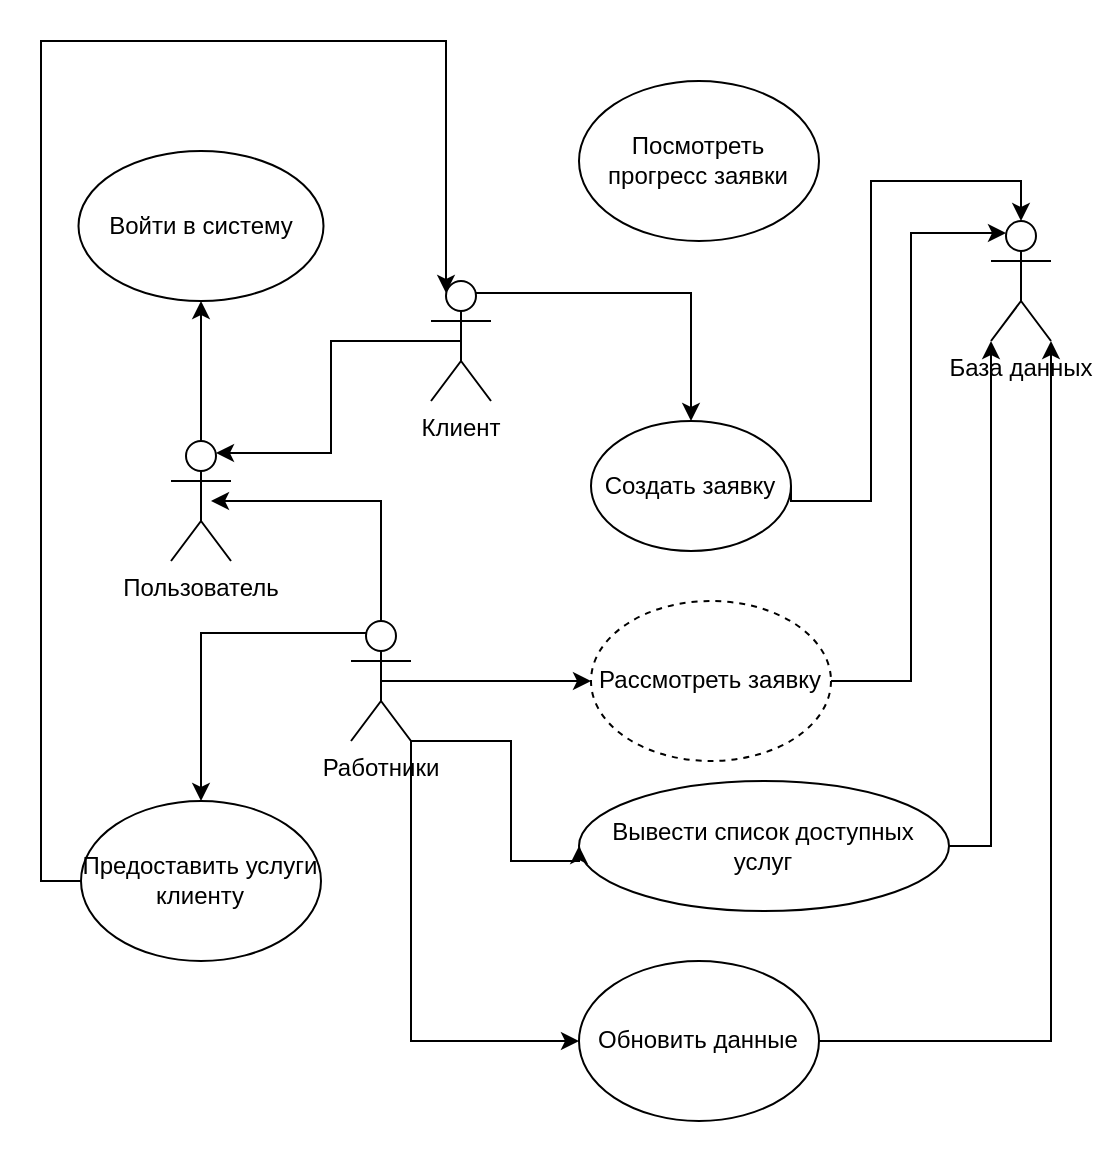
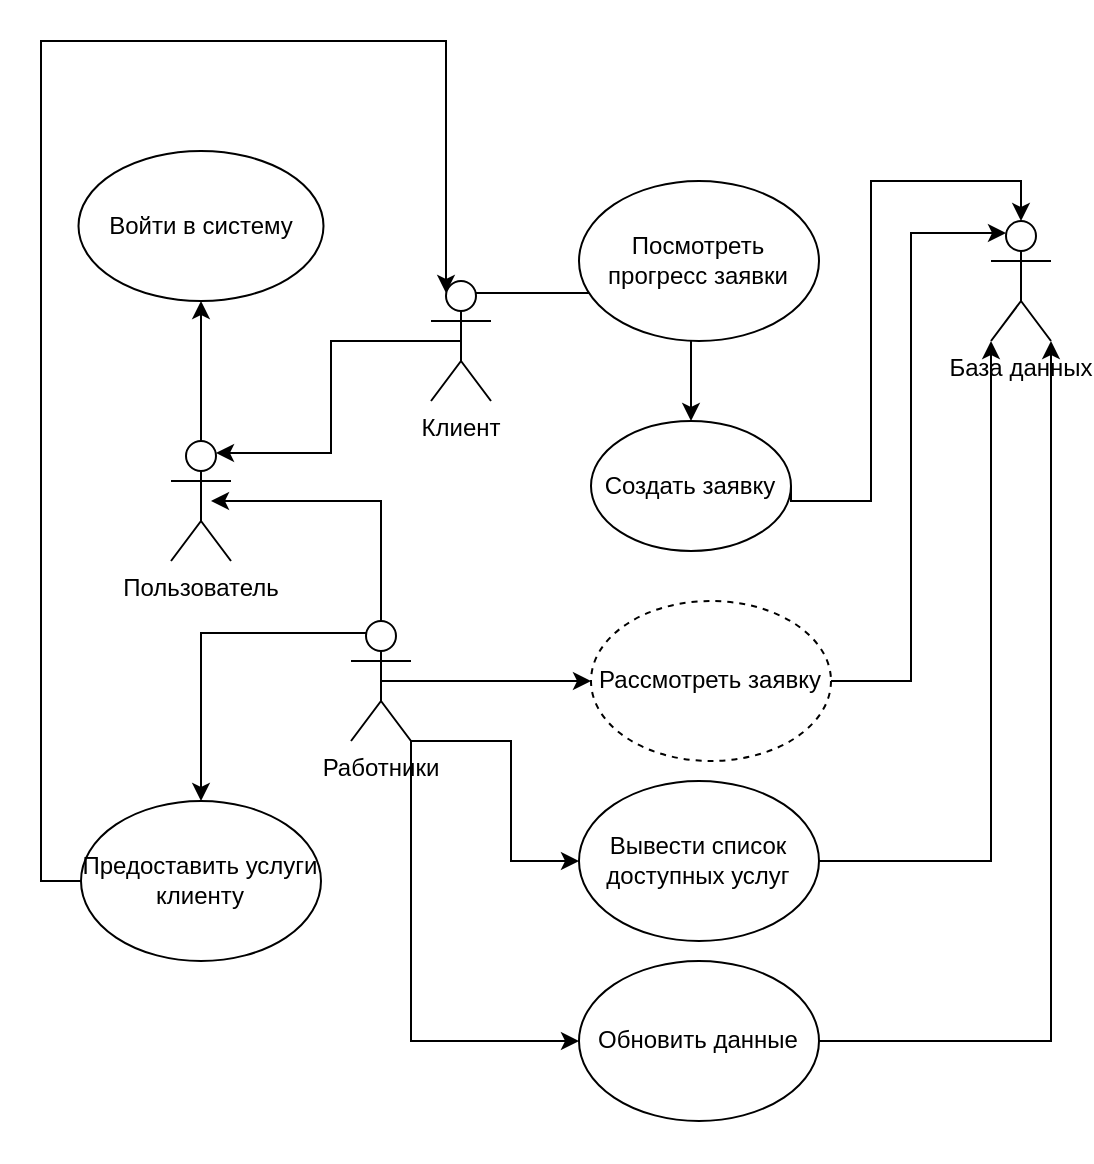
(699, 161) -> (699, 261)
(764, 846) -> (699, 861)
